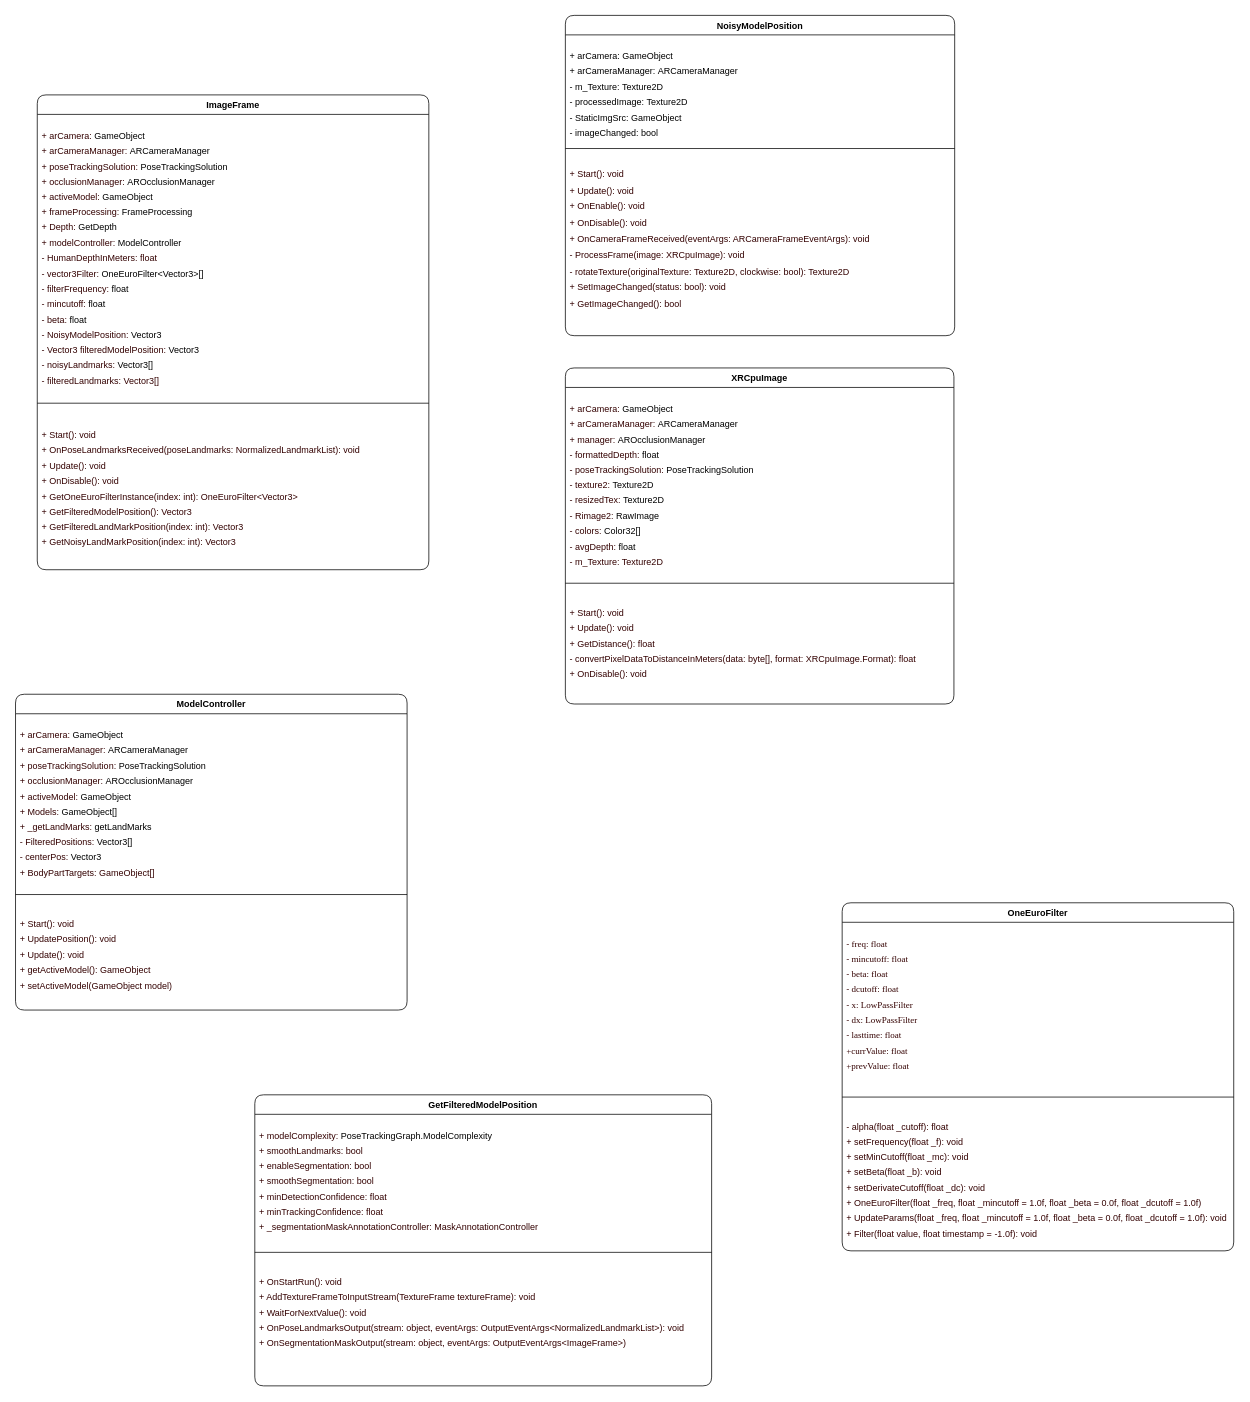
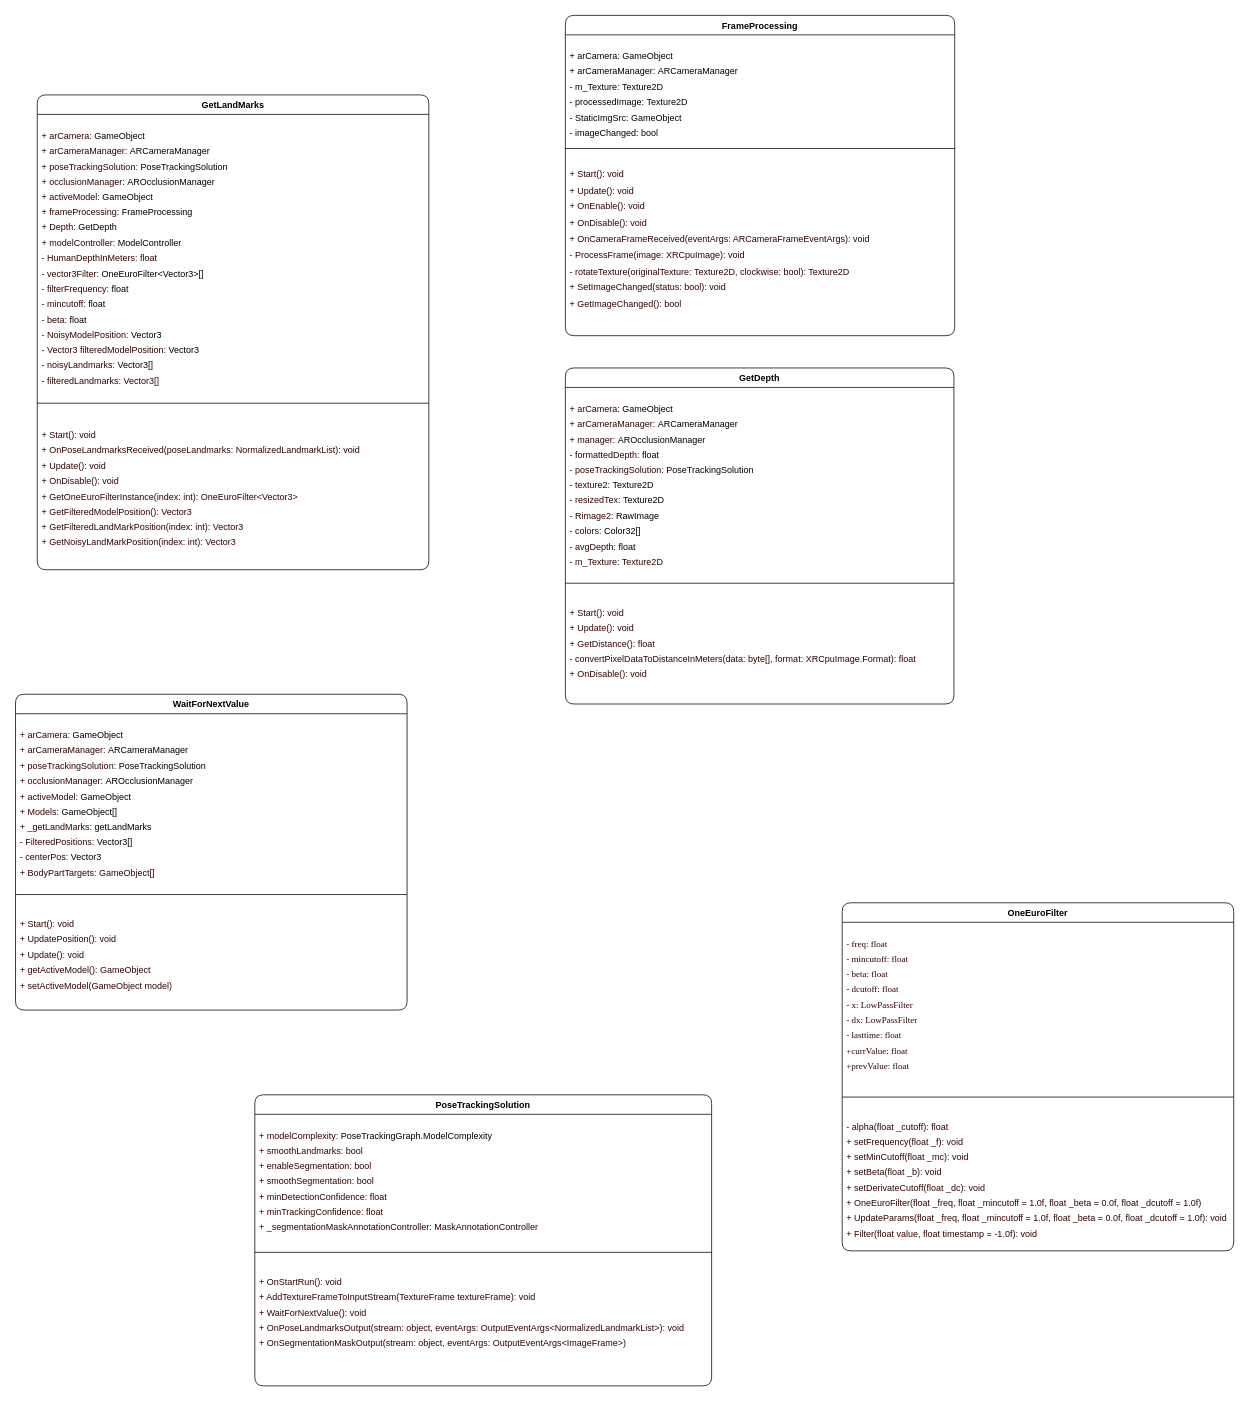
(760, 26) -> (760, 26)
(233, 106) -> (233, 106)
(759, 379) -> (759, 379)
(211, 705) -> (211, 705)
(483, 1105) -> (483, 1105)
